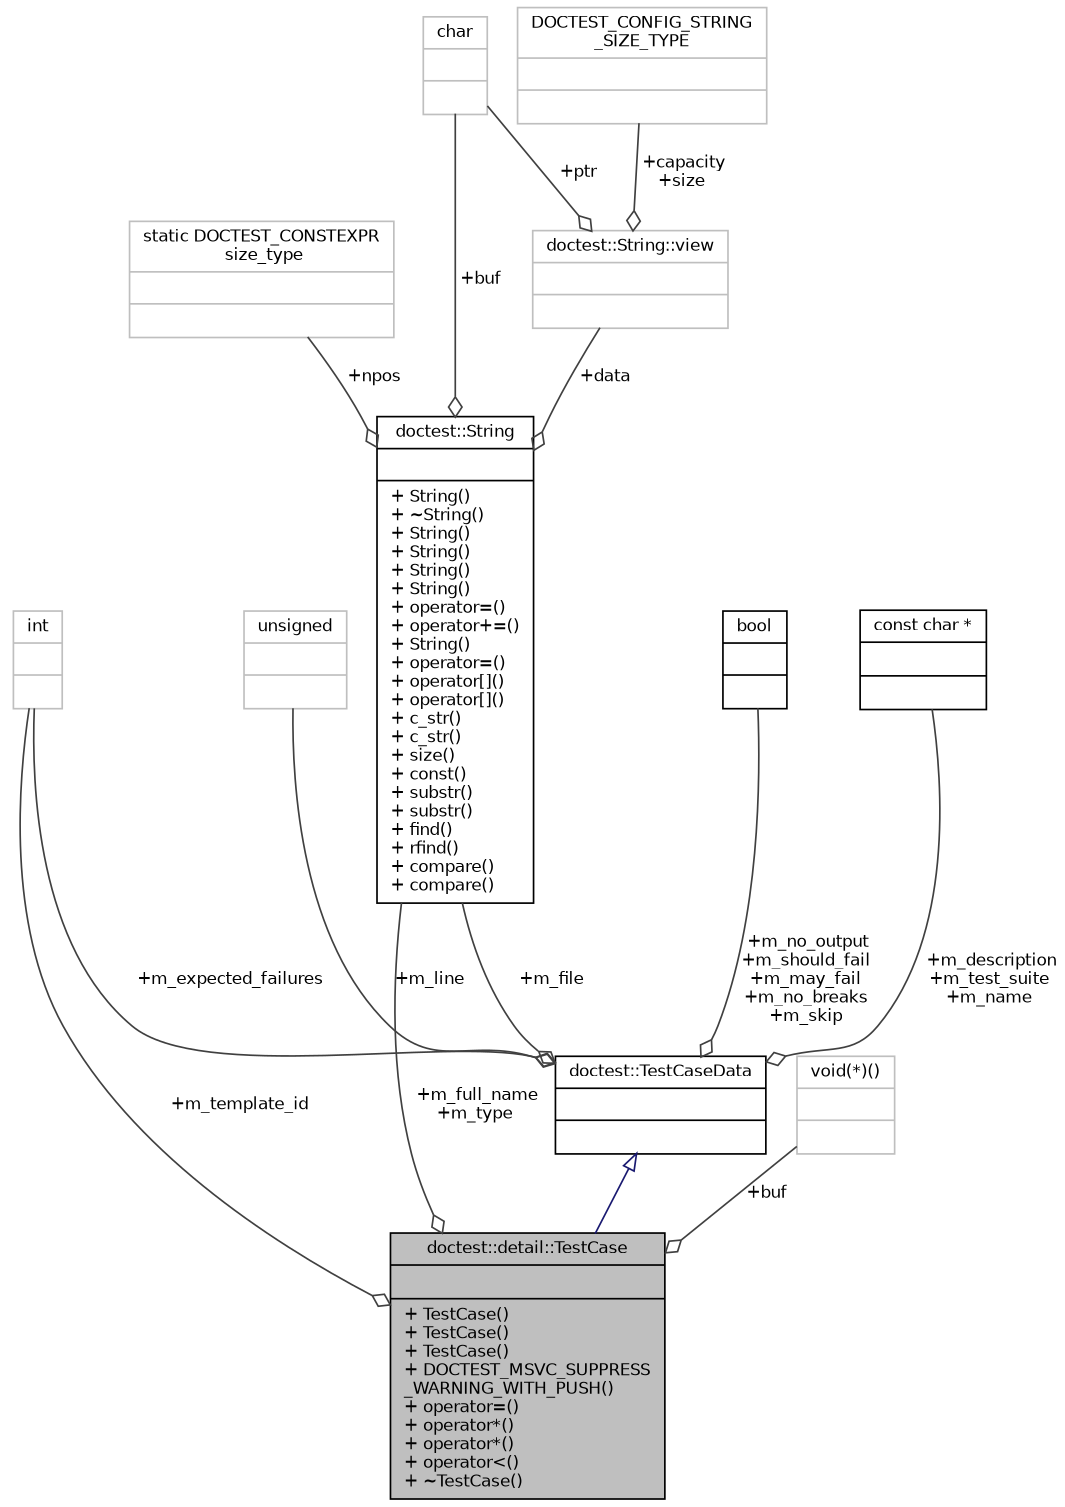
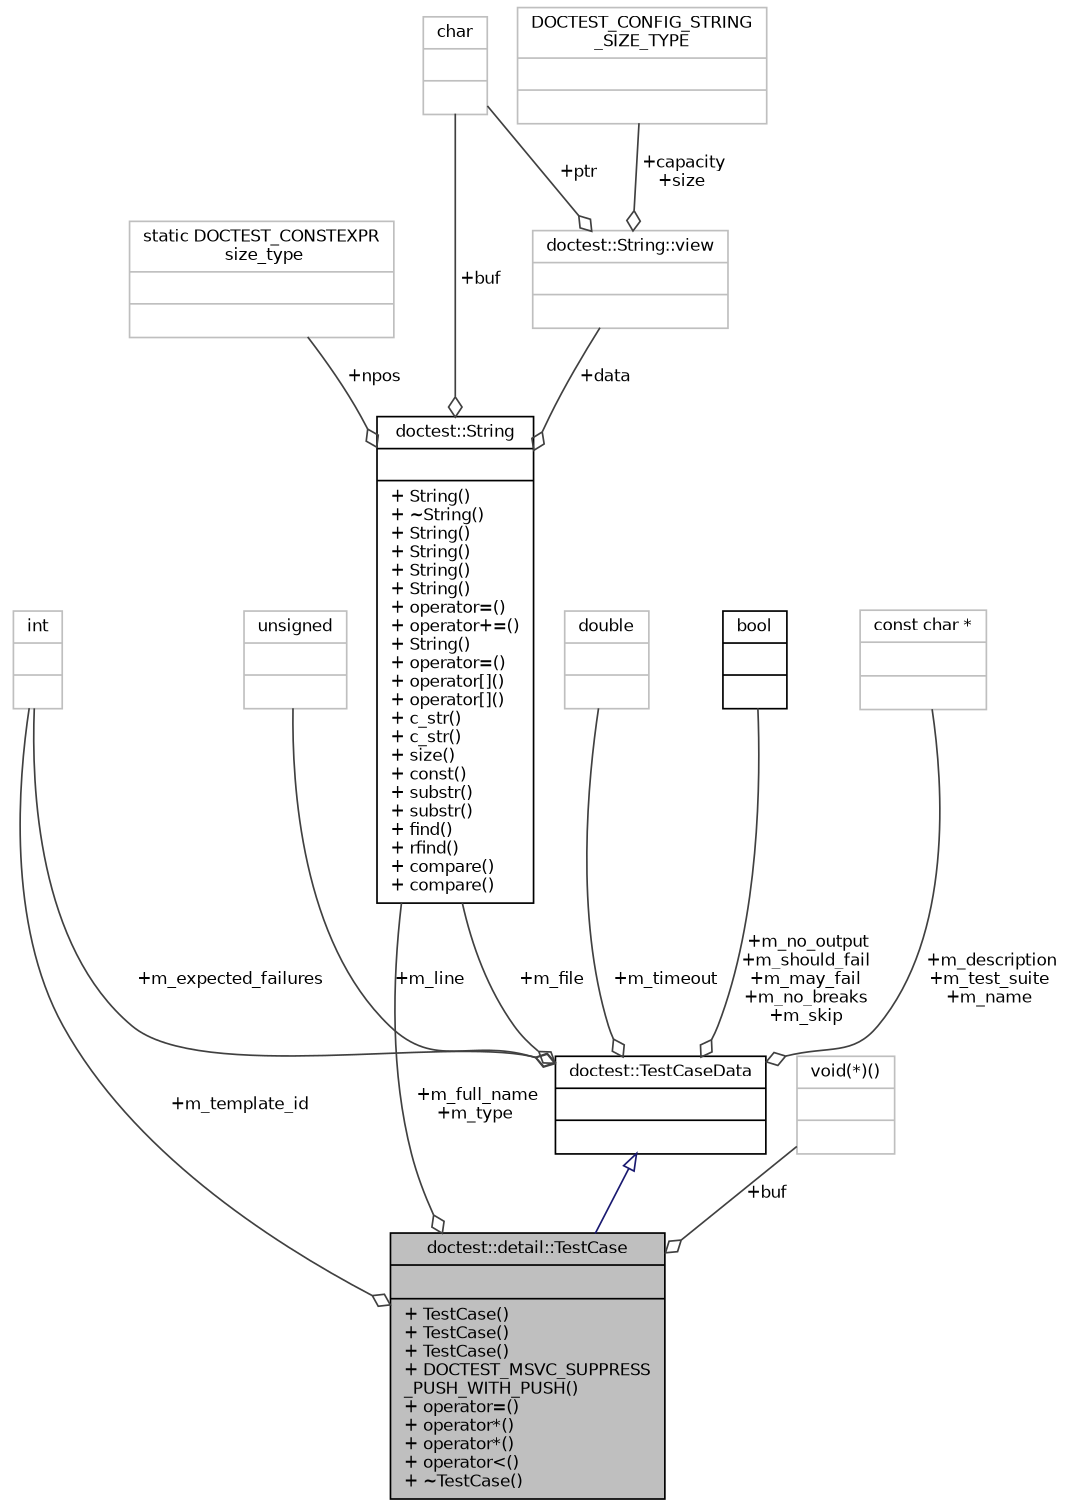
none -> (607, 660)
(923, 660) -> (923, 660)
(509, 1389) -> (491, 1389)
